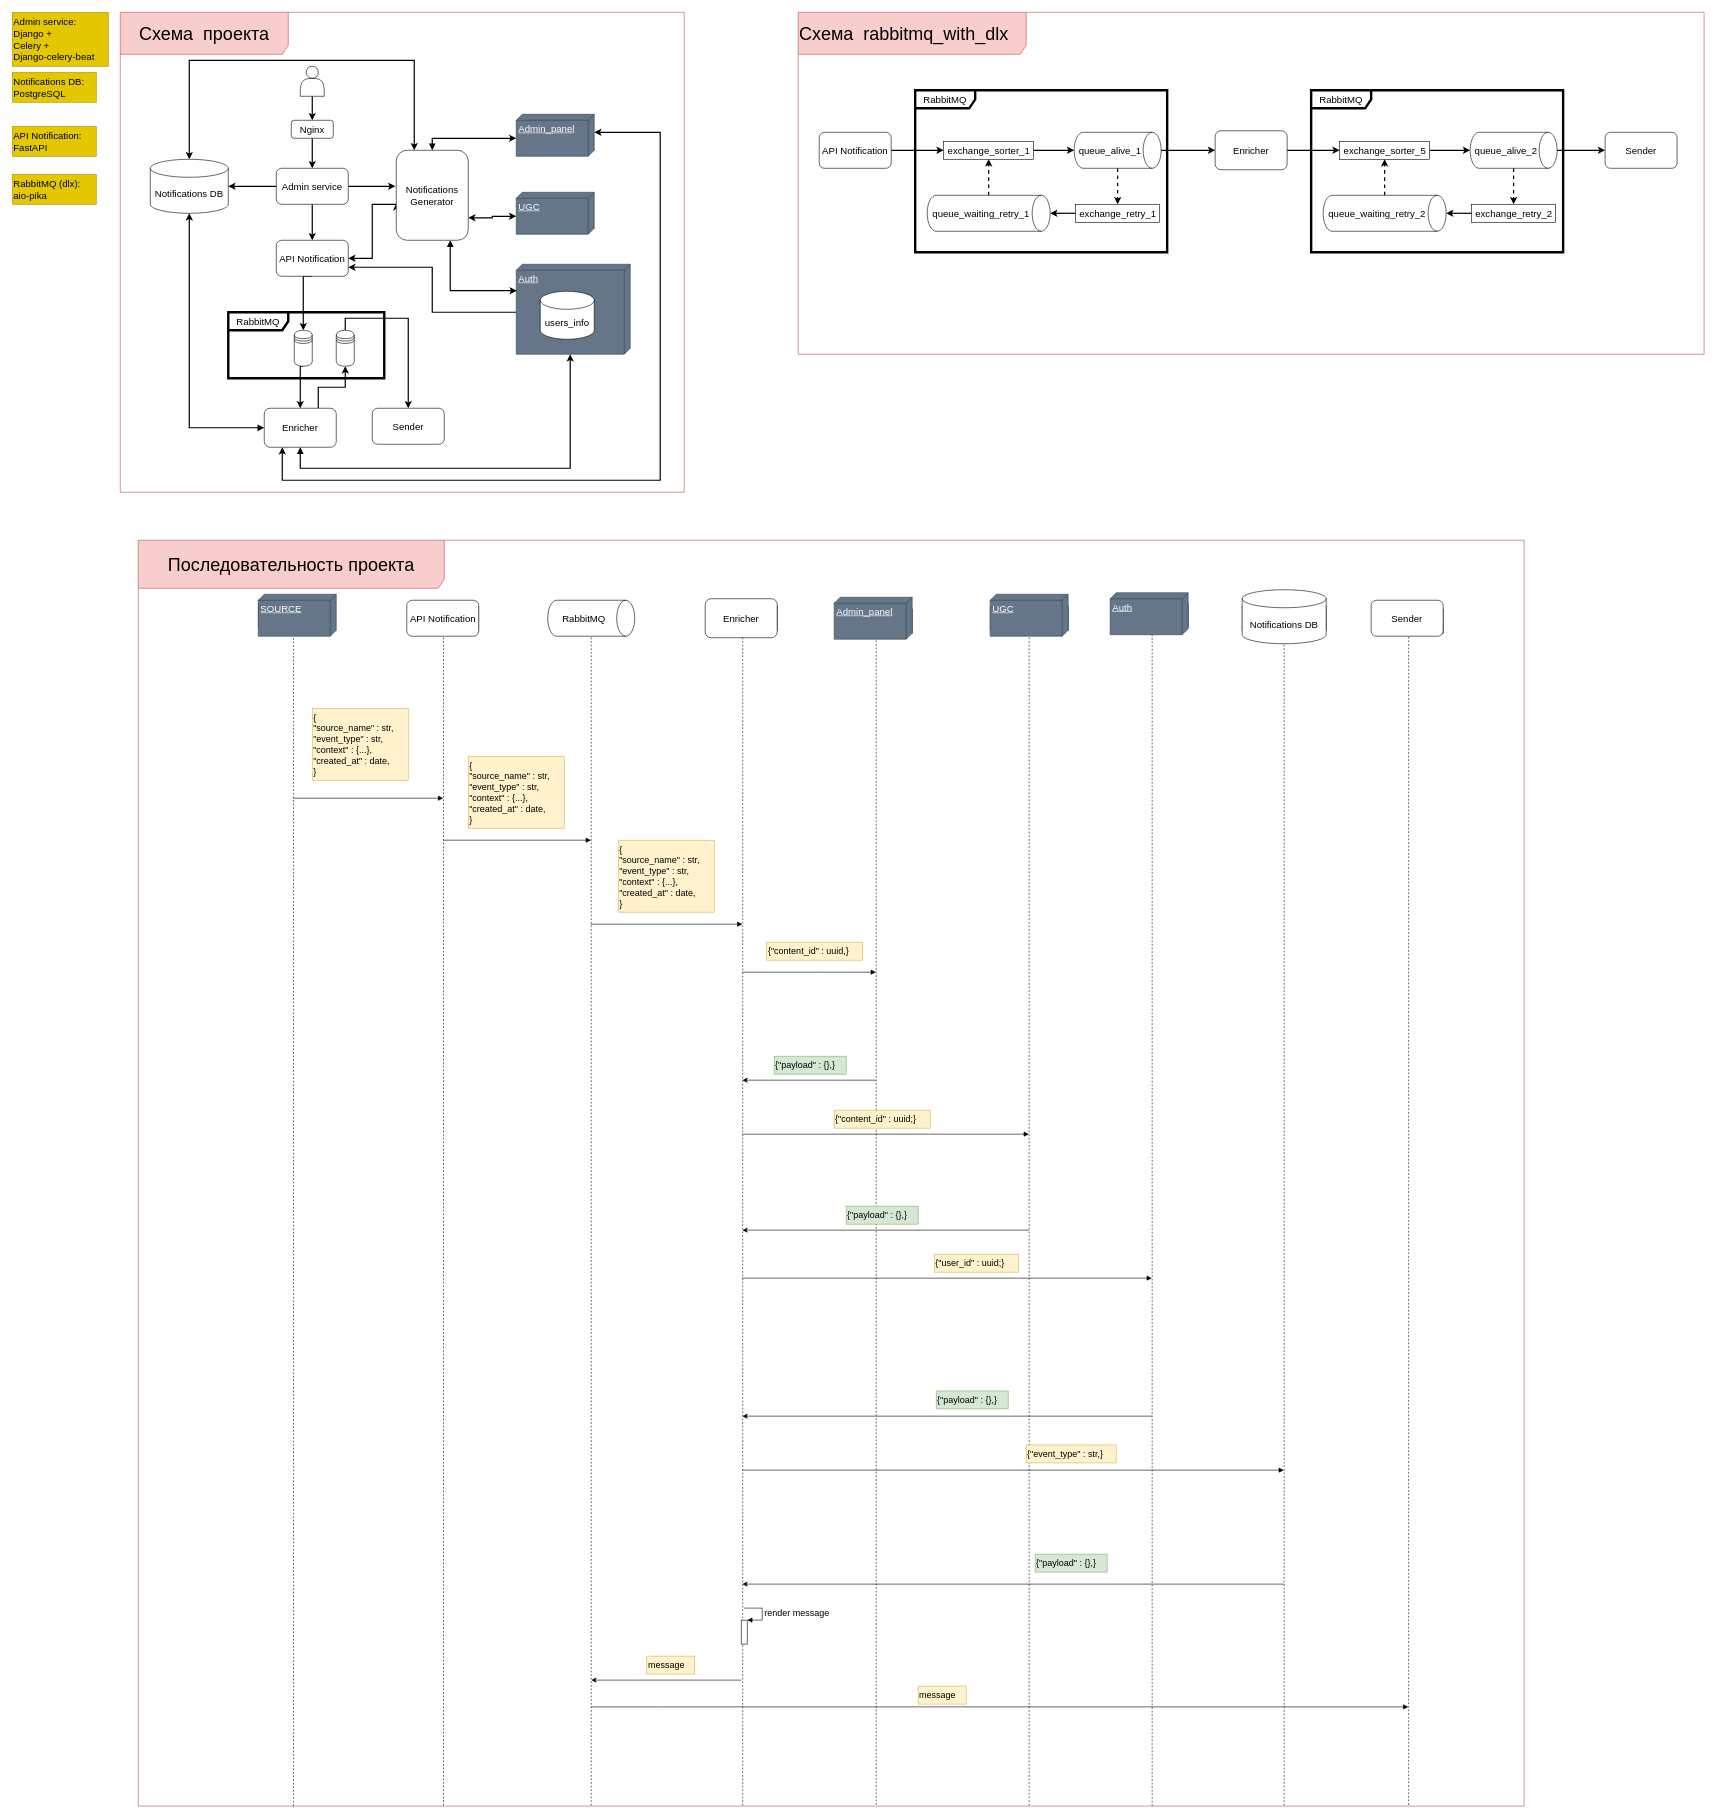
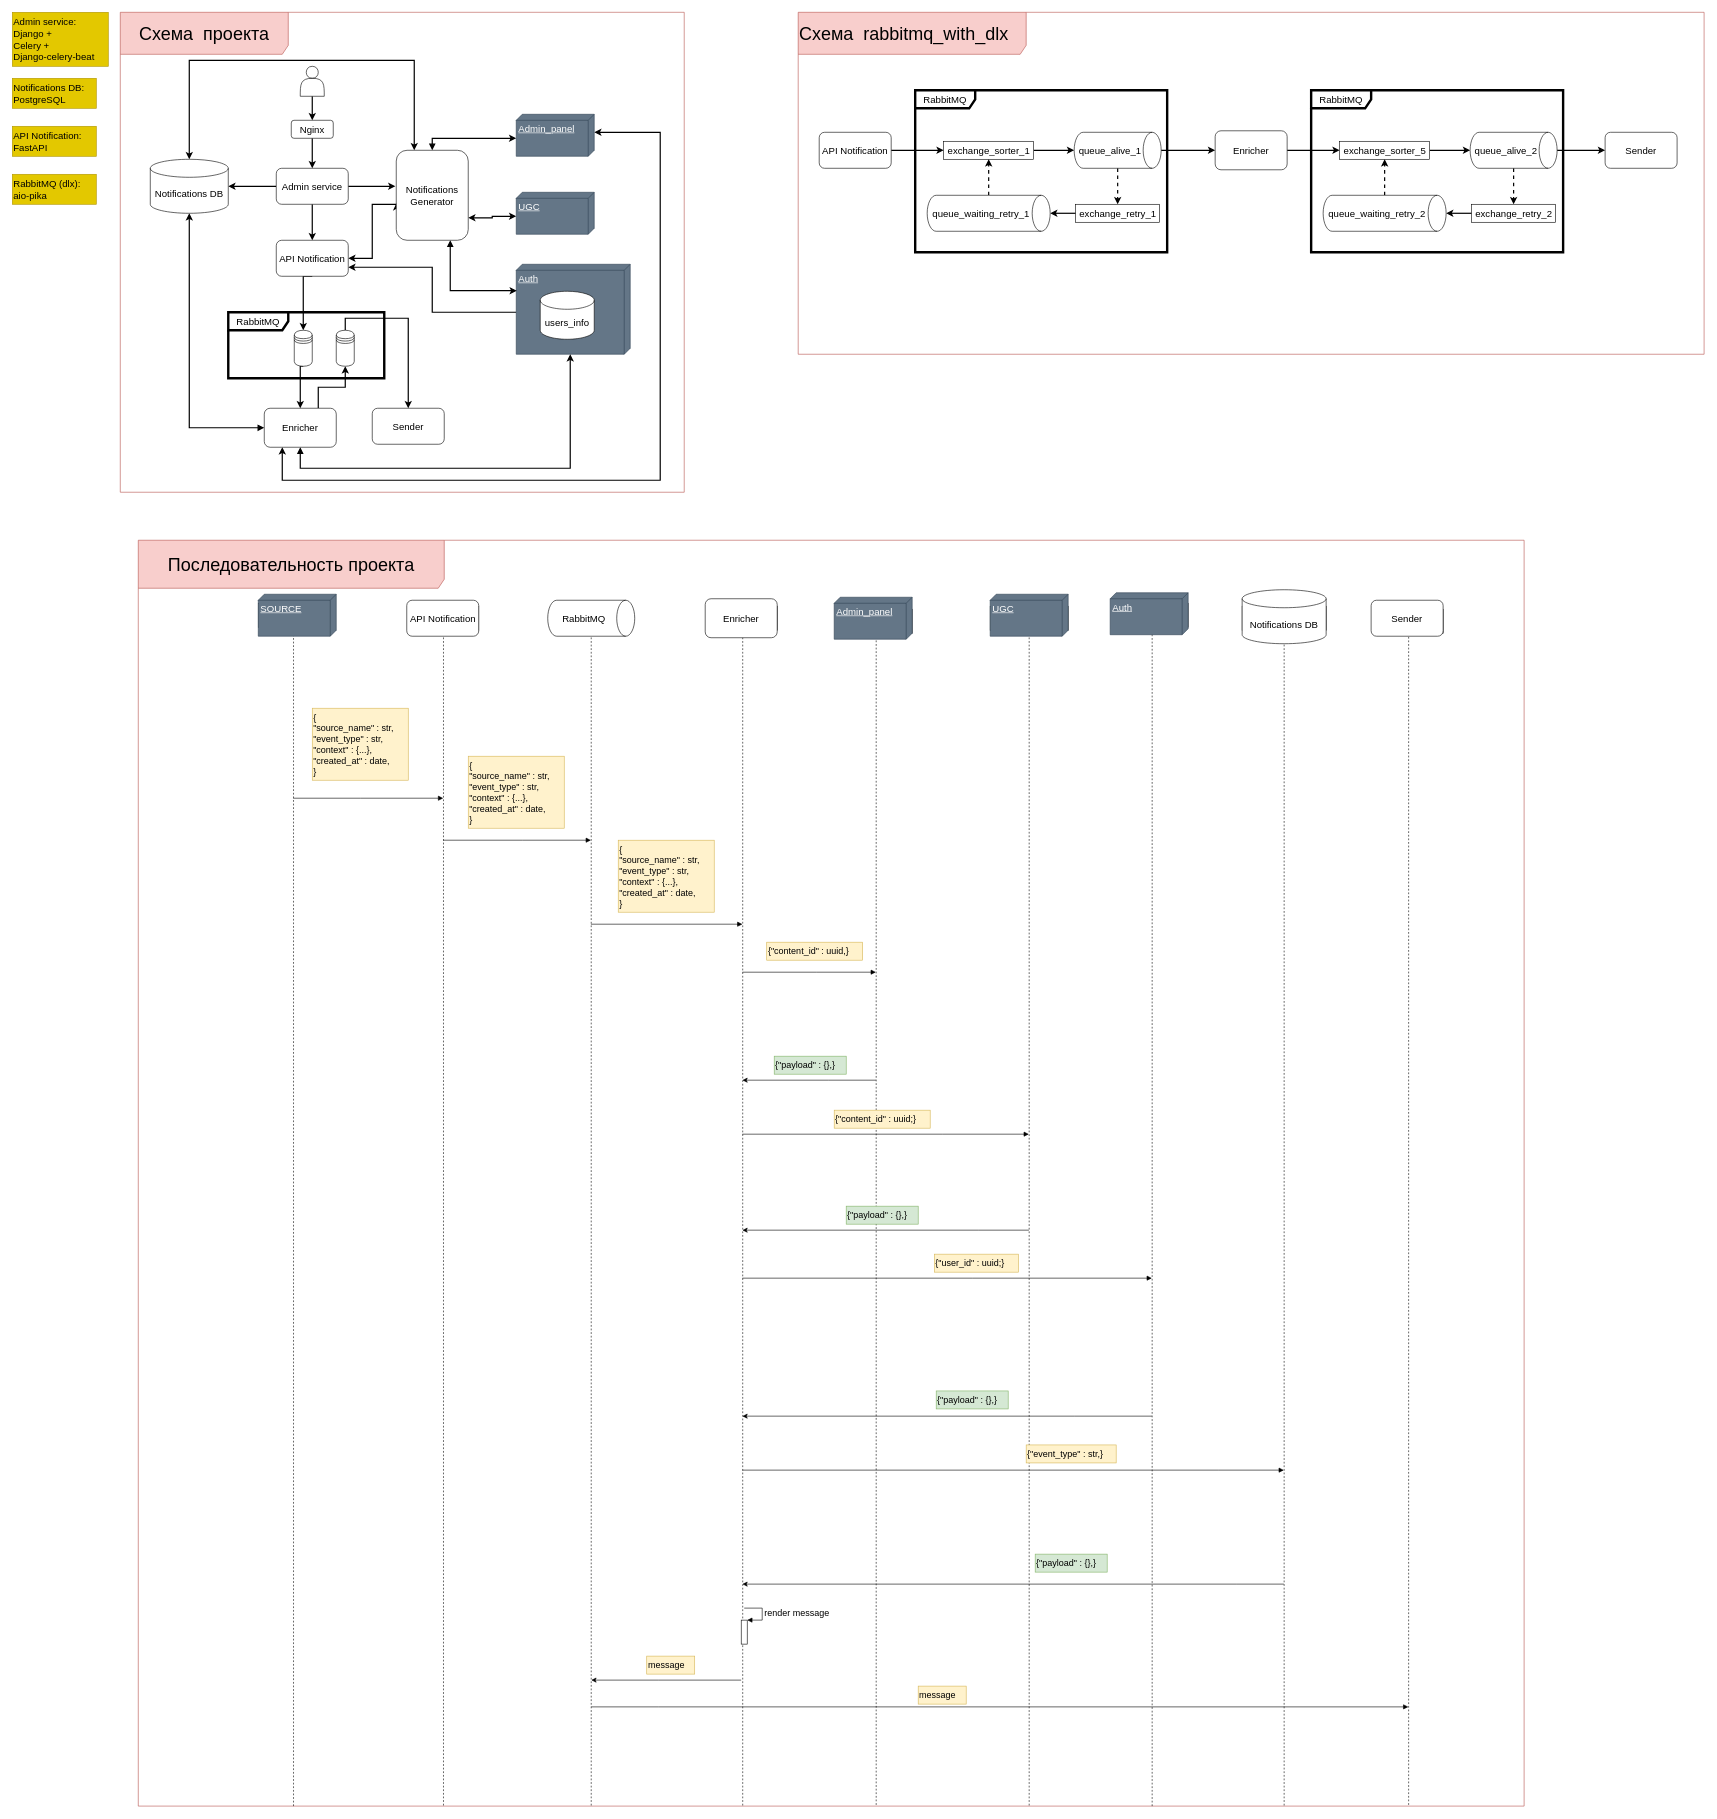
(54, 87) -> (54, 93)
